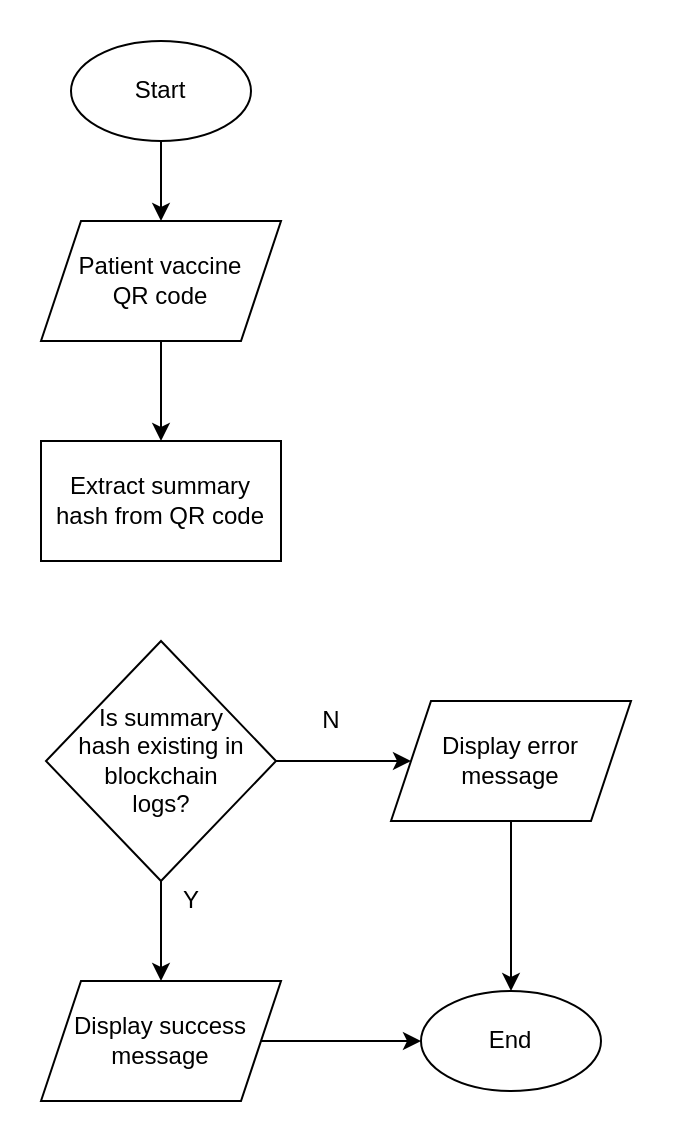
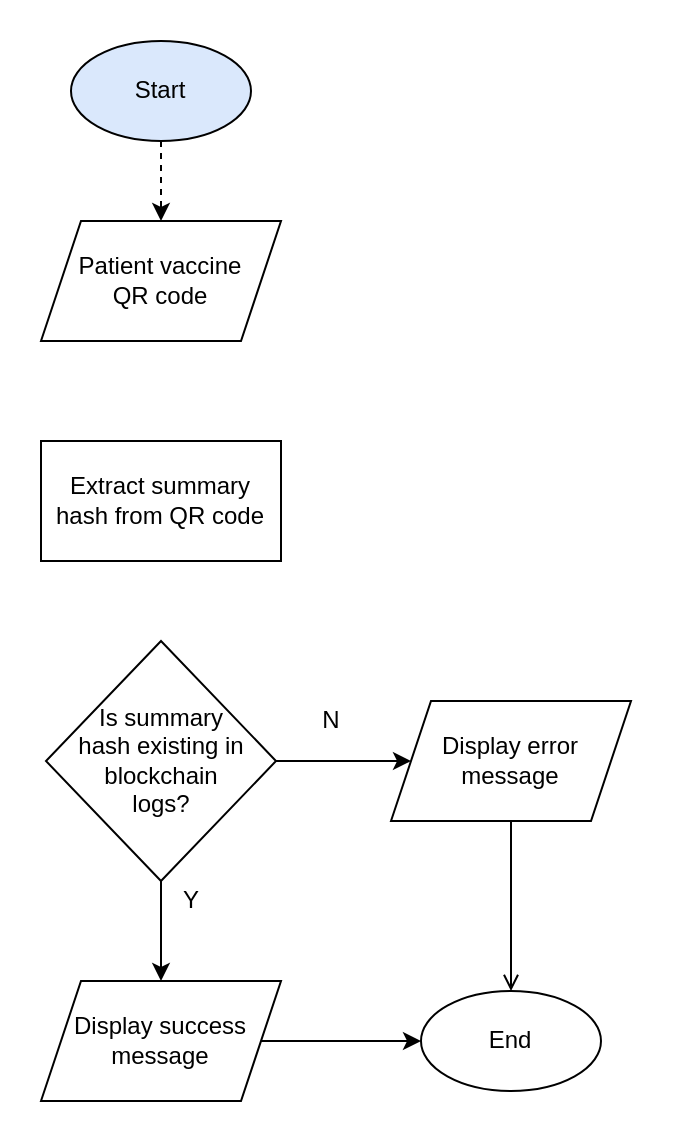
(161, 91) -> (161, 91)
(161, 173) -> (161, 173)
(161, 384) -> none
(511, 976) -> (511, 978)
